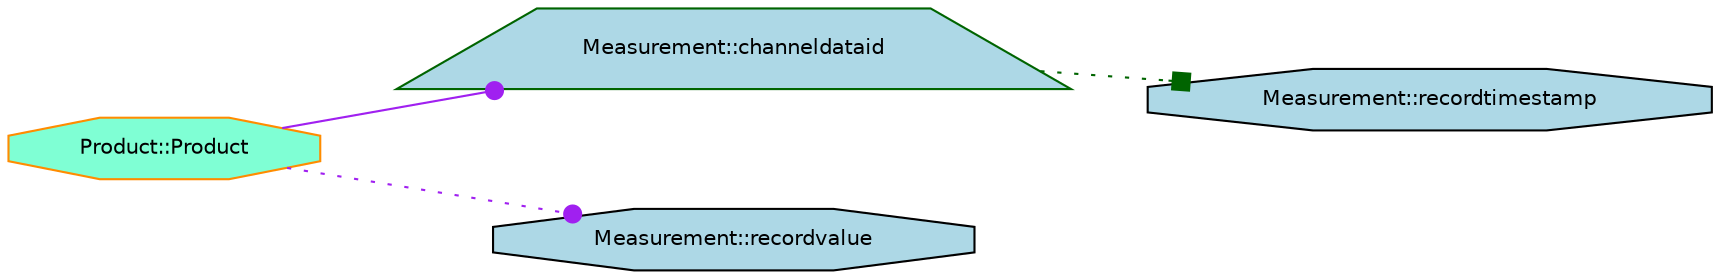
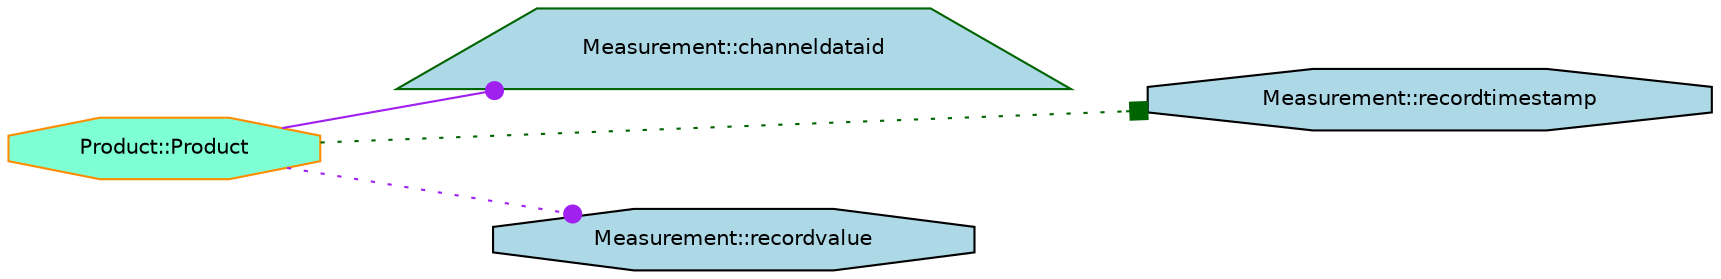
(1104, 76) -> (723, 127)
